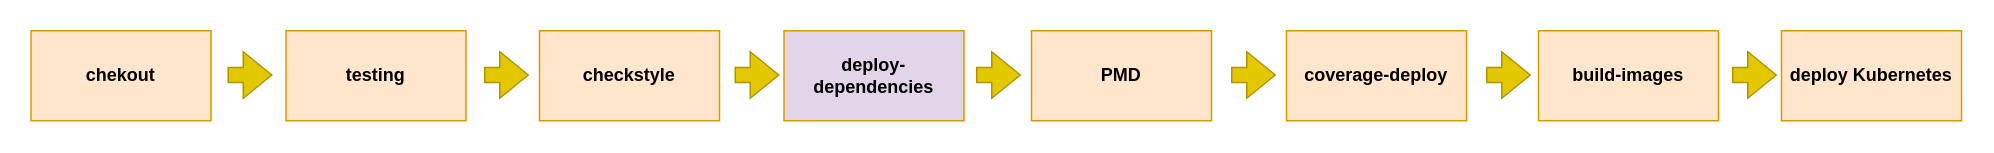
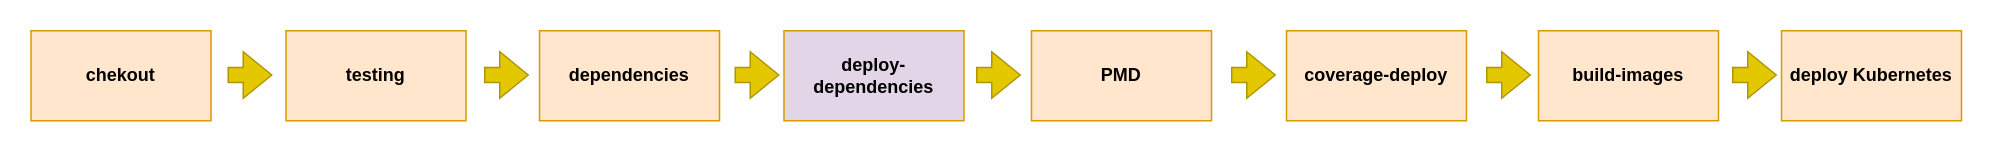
(629, 76) -> (629, 76)
